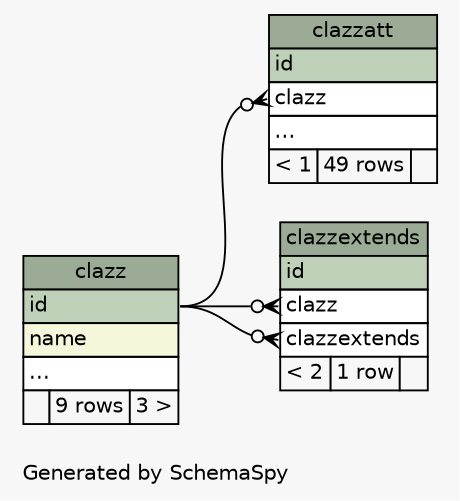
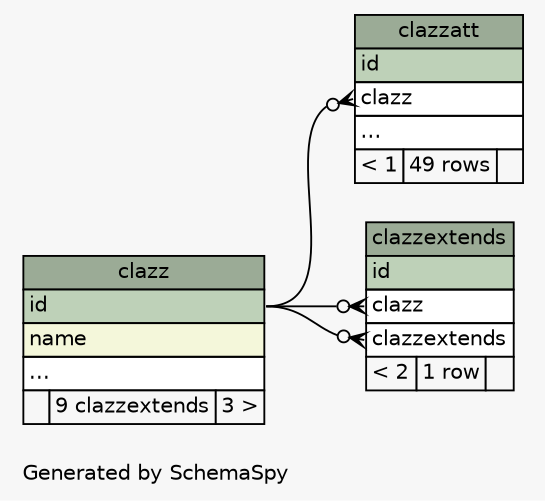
(90, 406) -> (133, 406)
